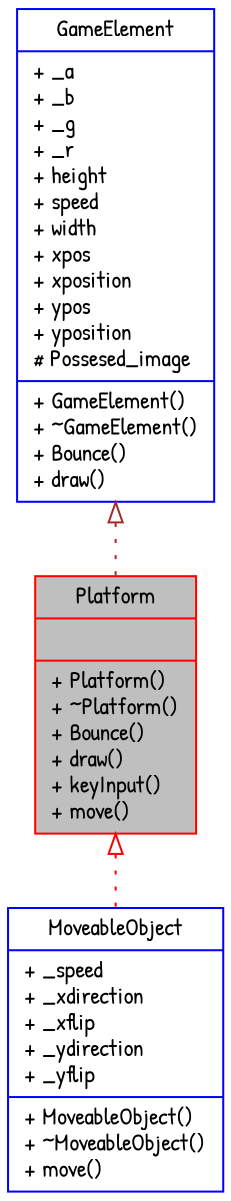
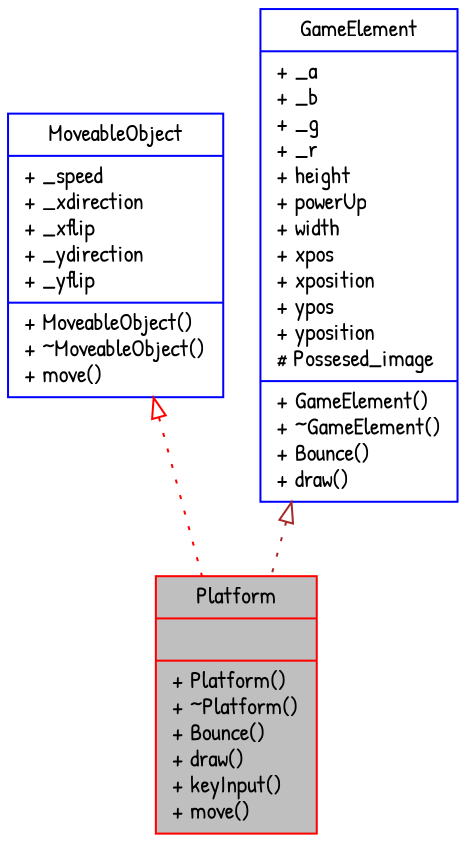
(66, 202) -> (323, 202)
(116, 881) -> (180, 497)
